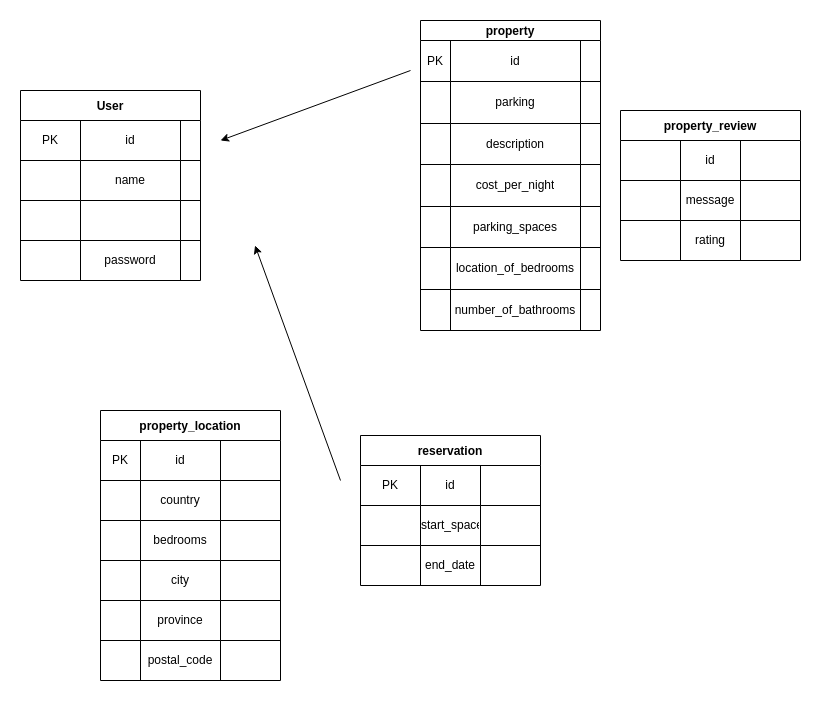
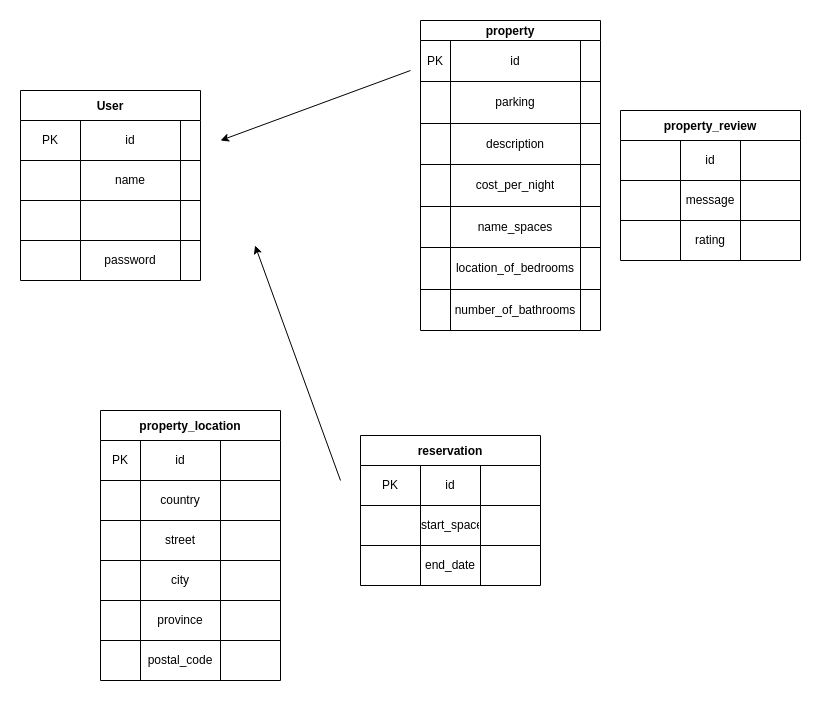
(516, 228) -> (516, 228)
(181, 541) -> (181, 541)
